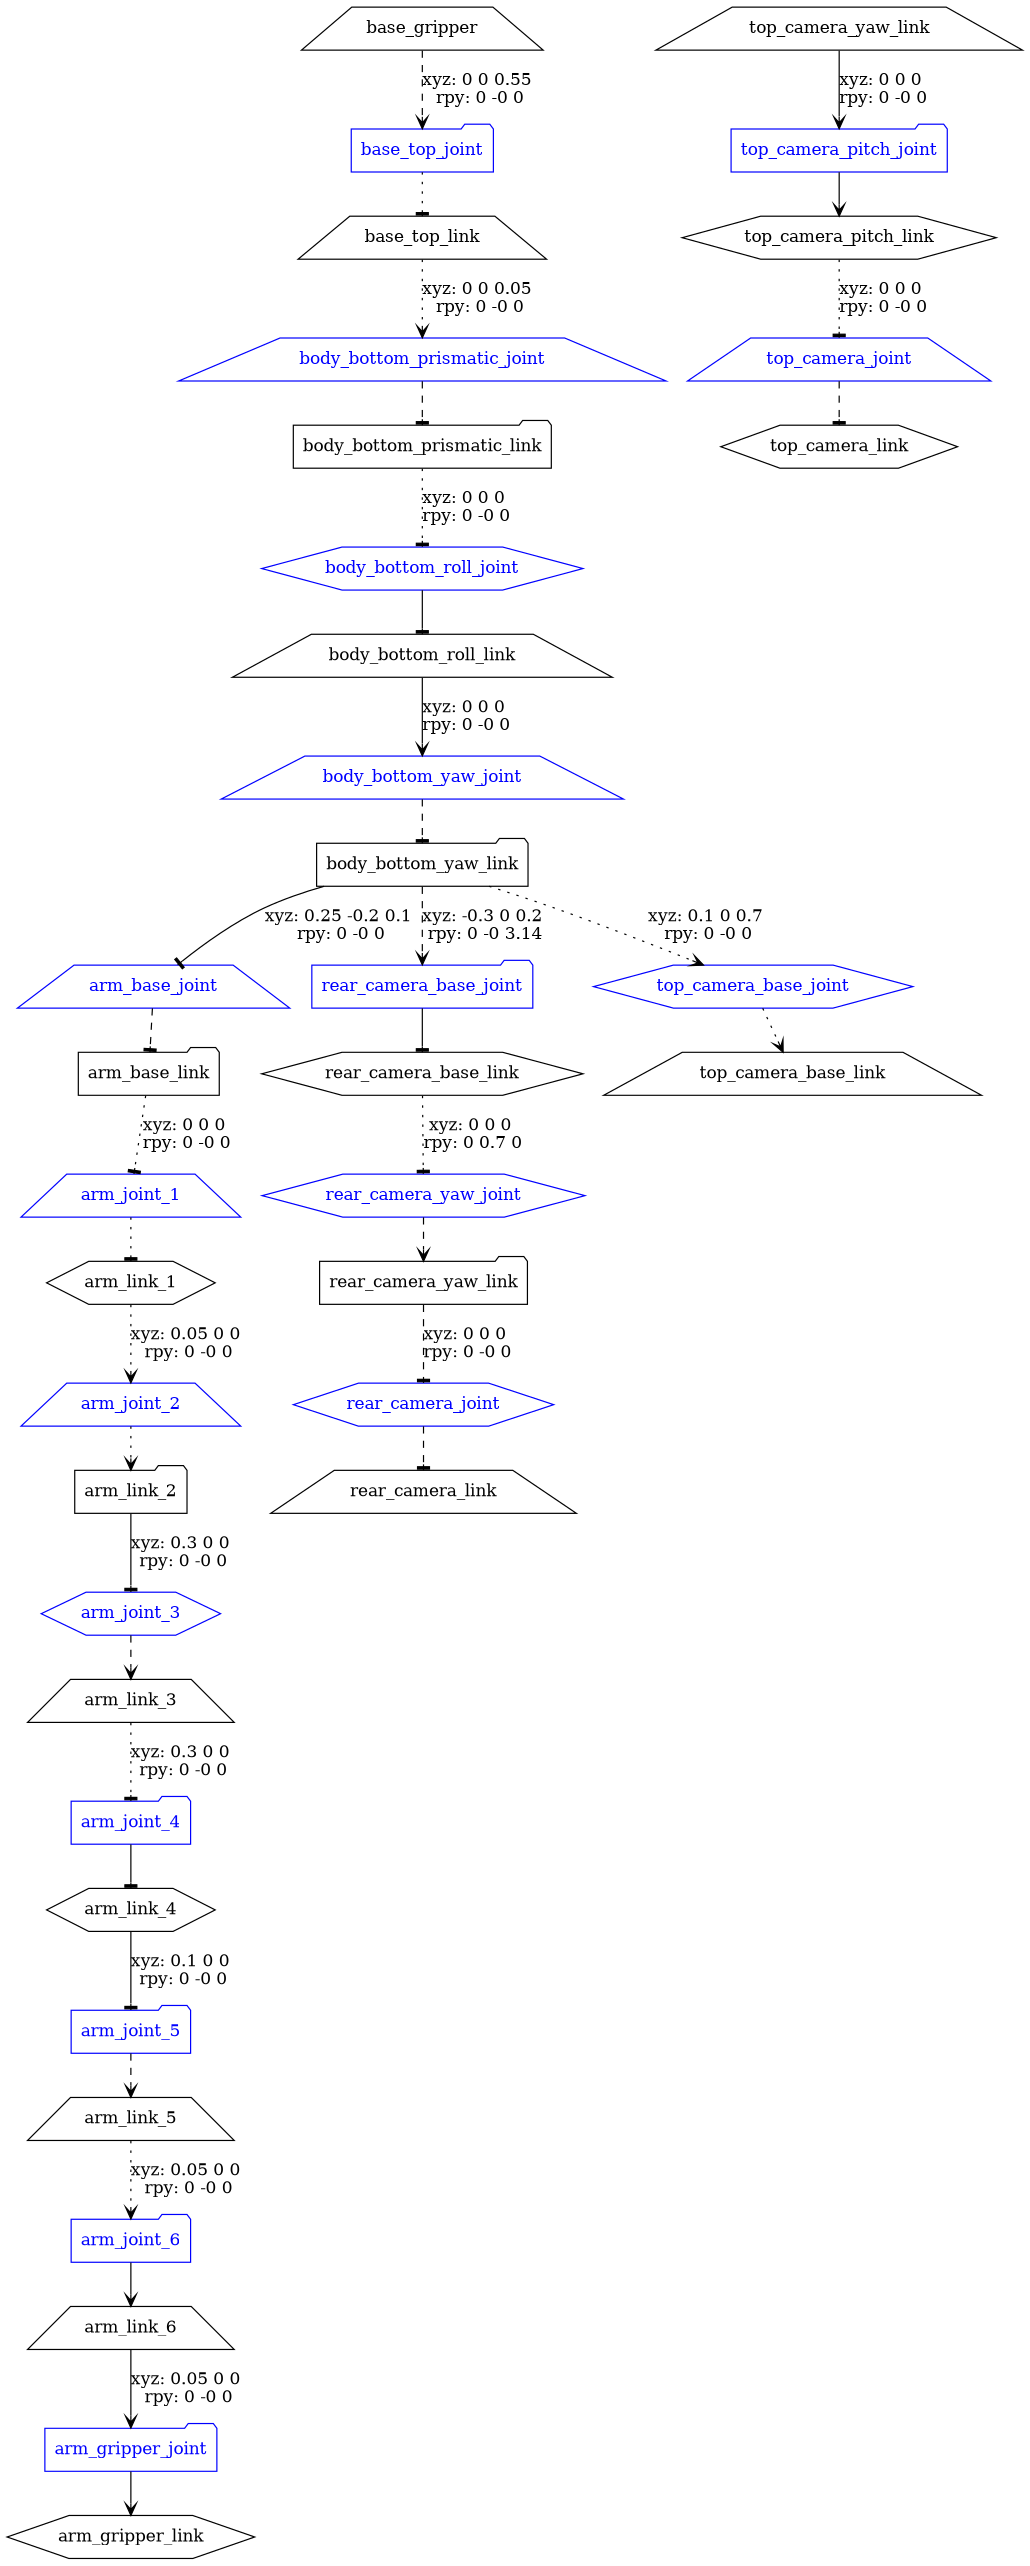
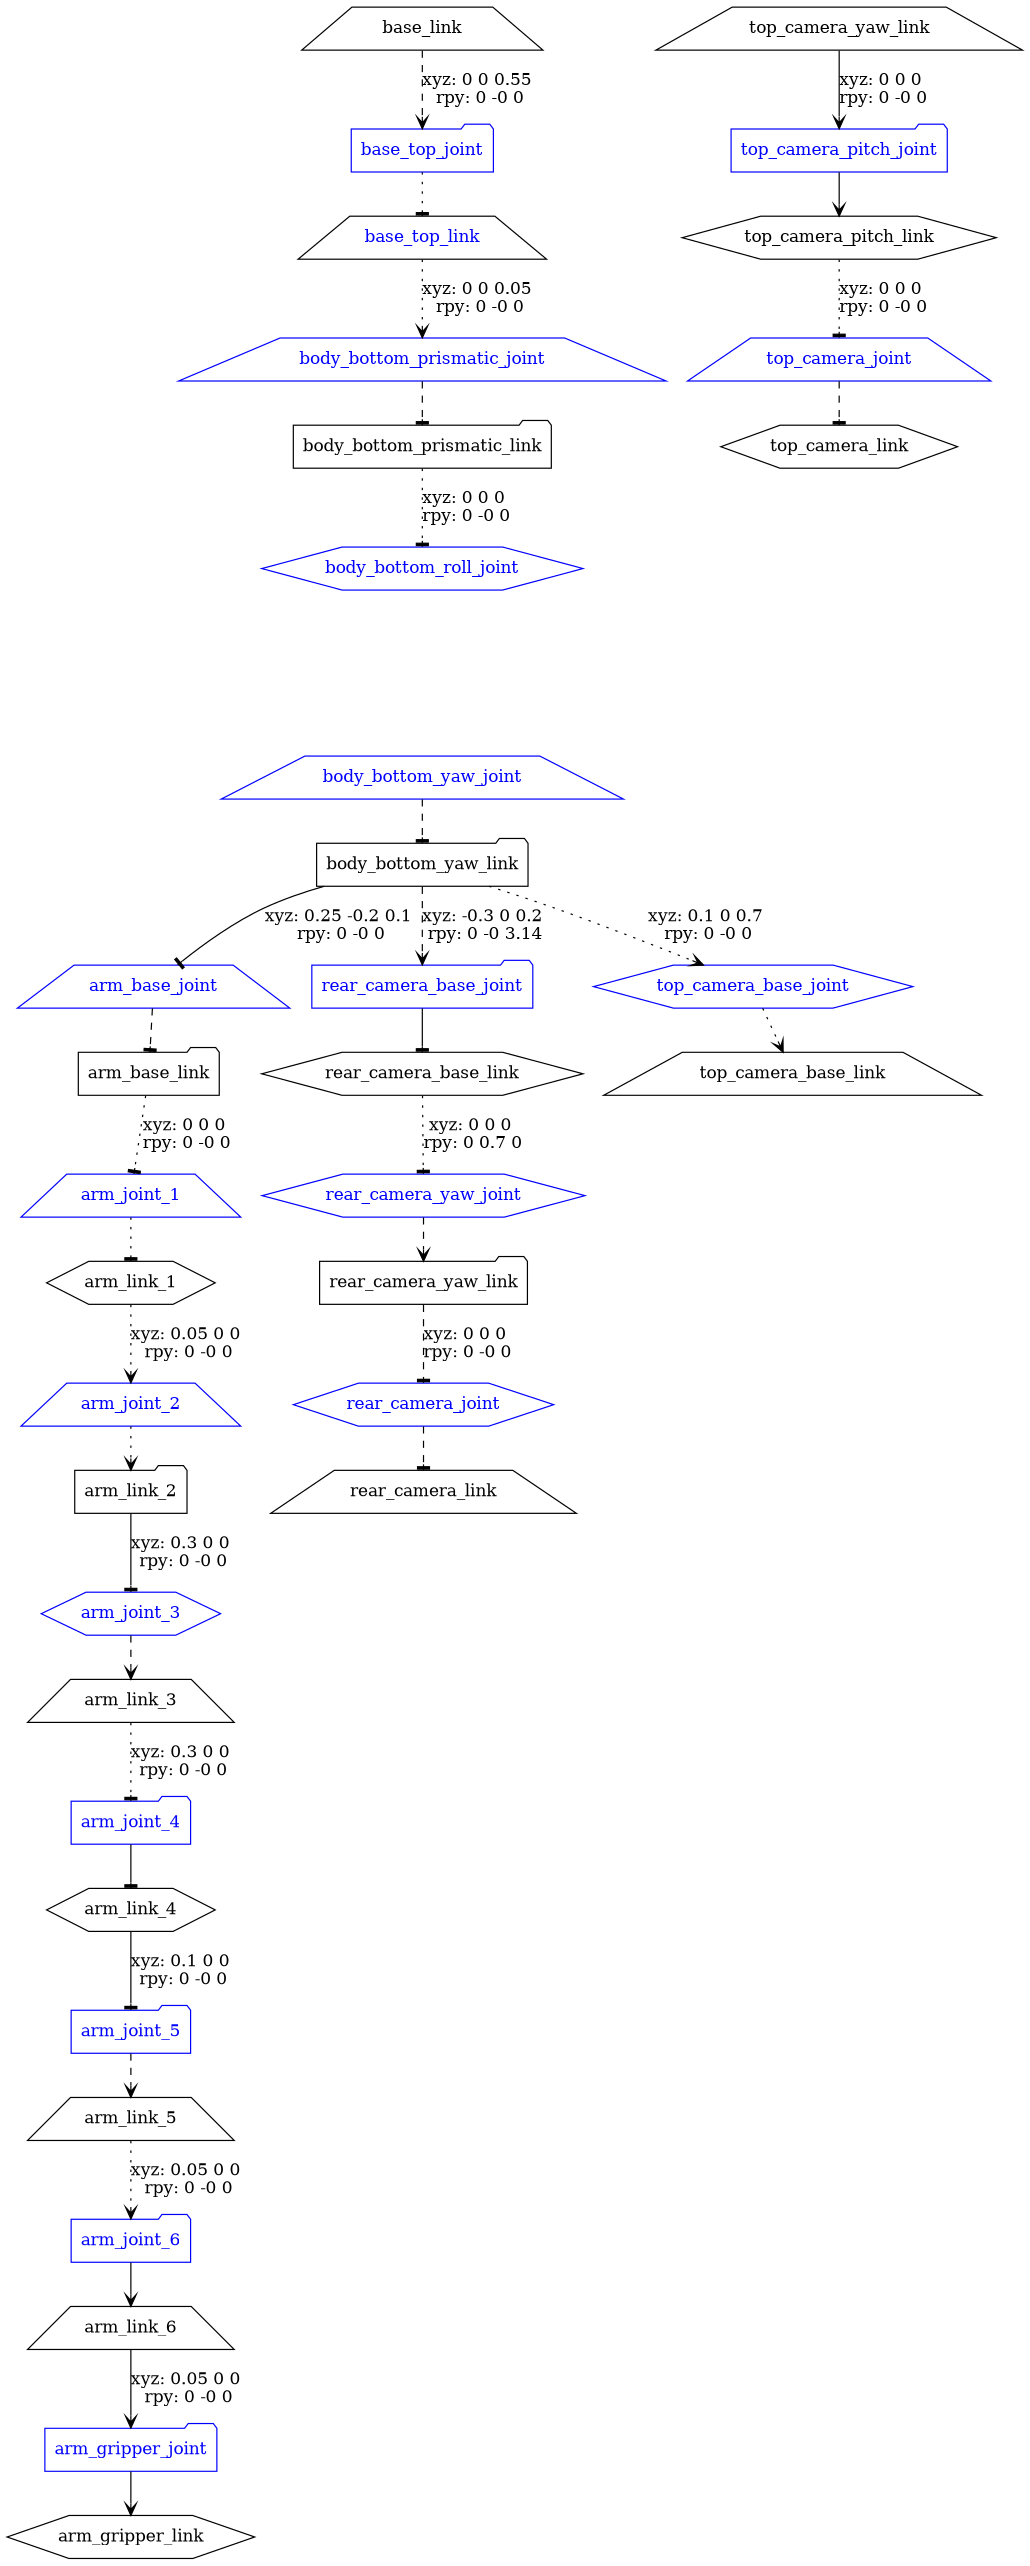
(422, 29) -> (422, 29)
(422, 238) -> (422, 238)
(422, 656) -> none
